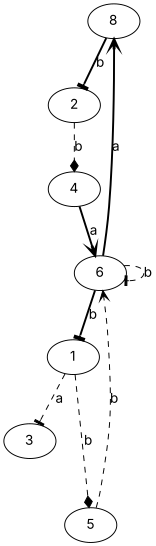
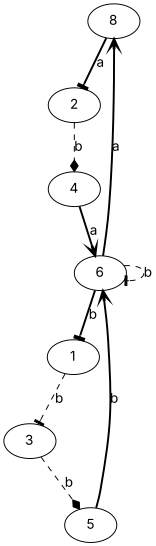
(100, 63) -> (100, 63)
(59, 399) -> (59, 399)
(110, 405) -> (110, 405)
(81, 435) -> (57, 478)
